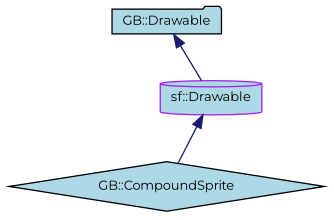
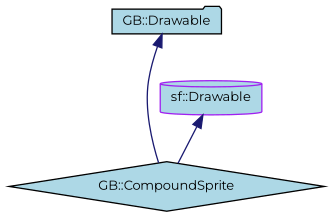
(191, 63) -> (147, 105)
